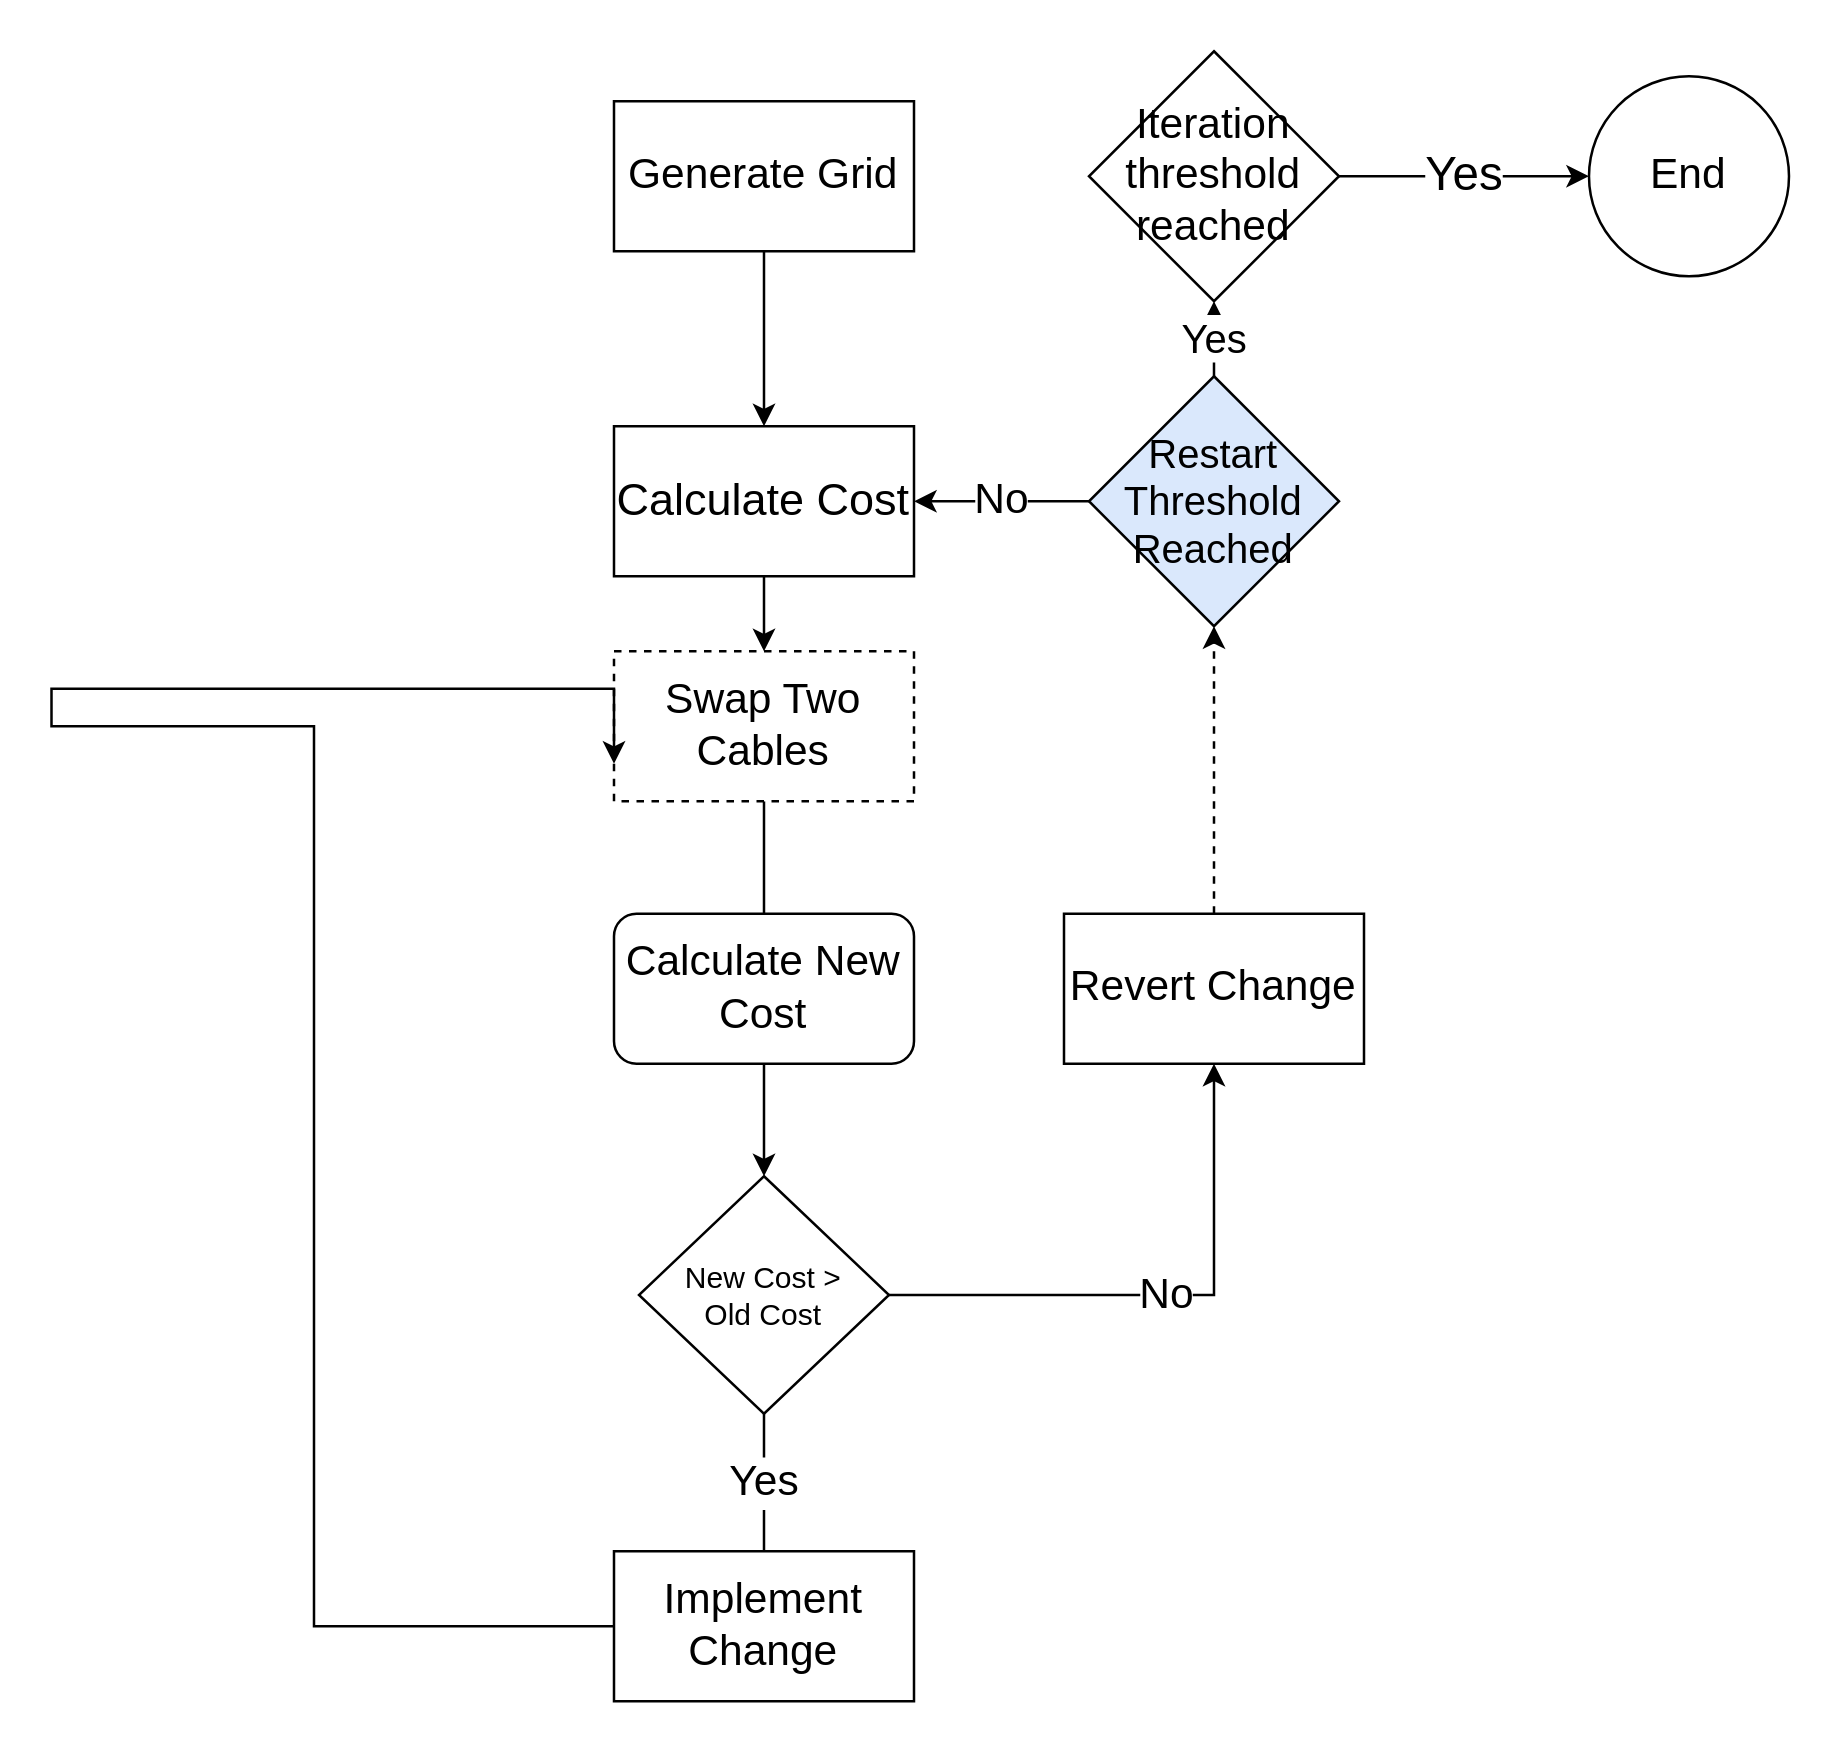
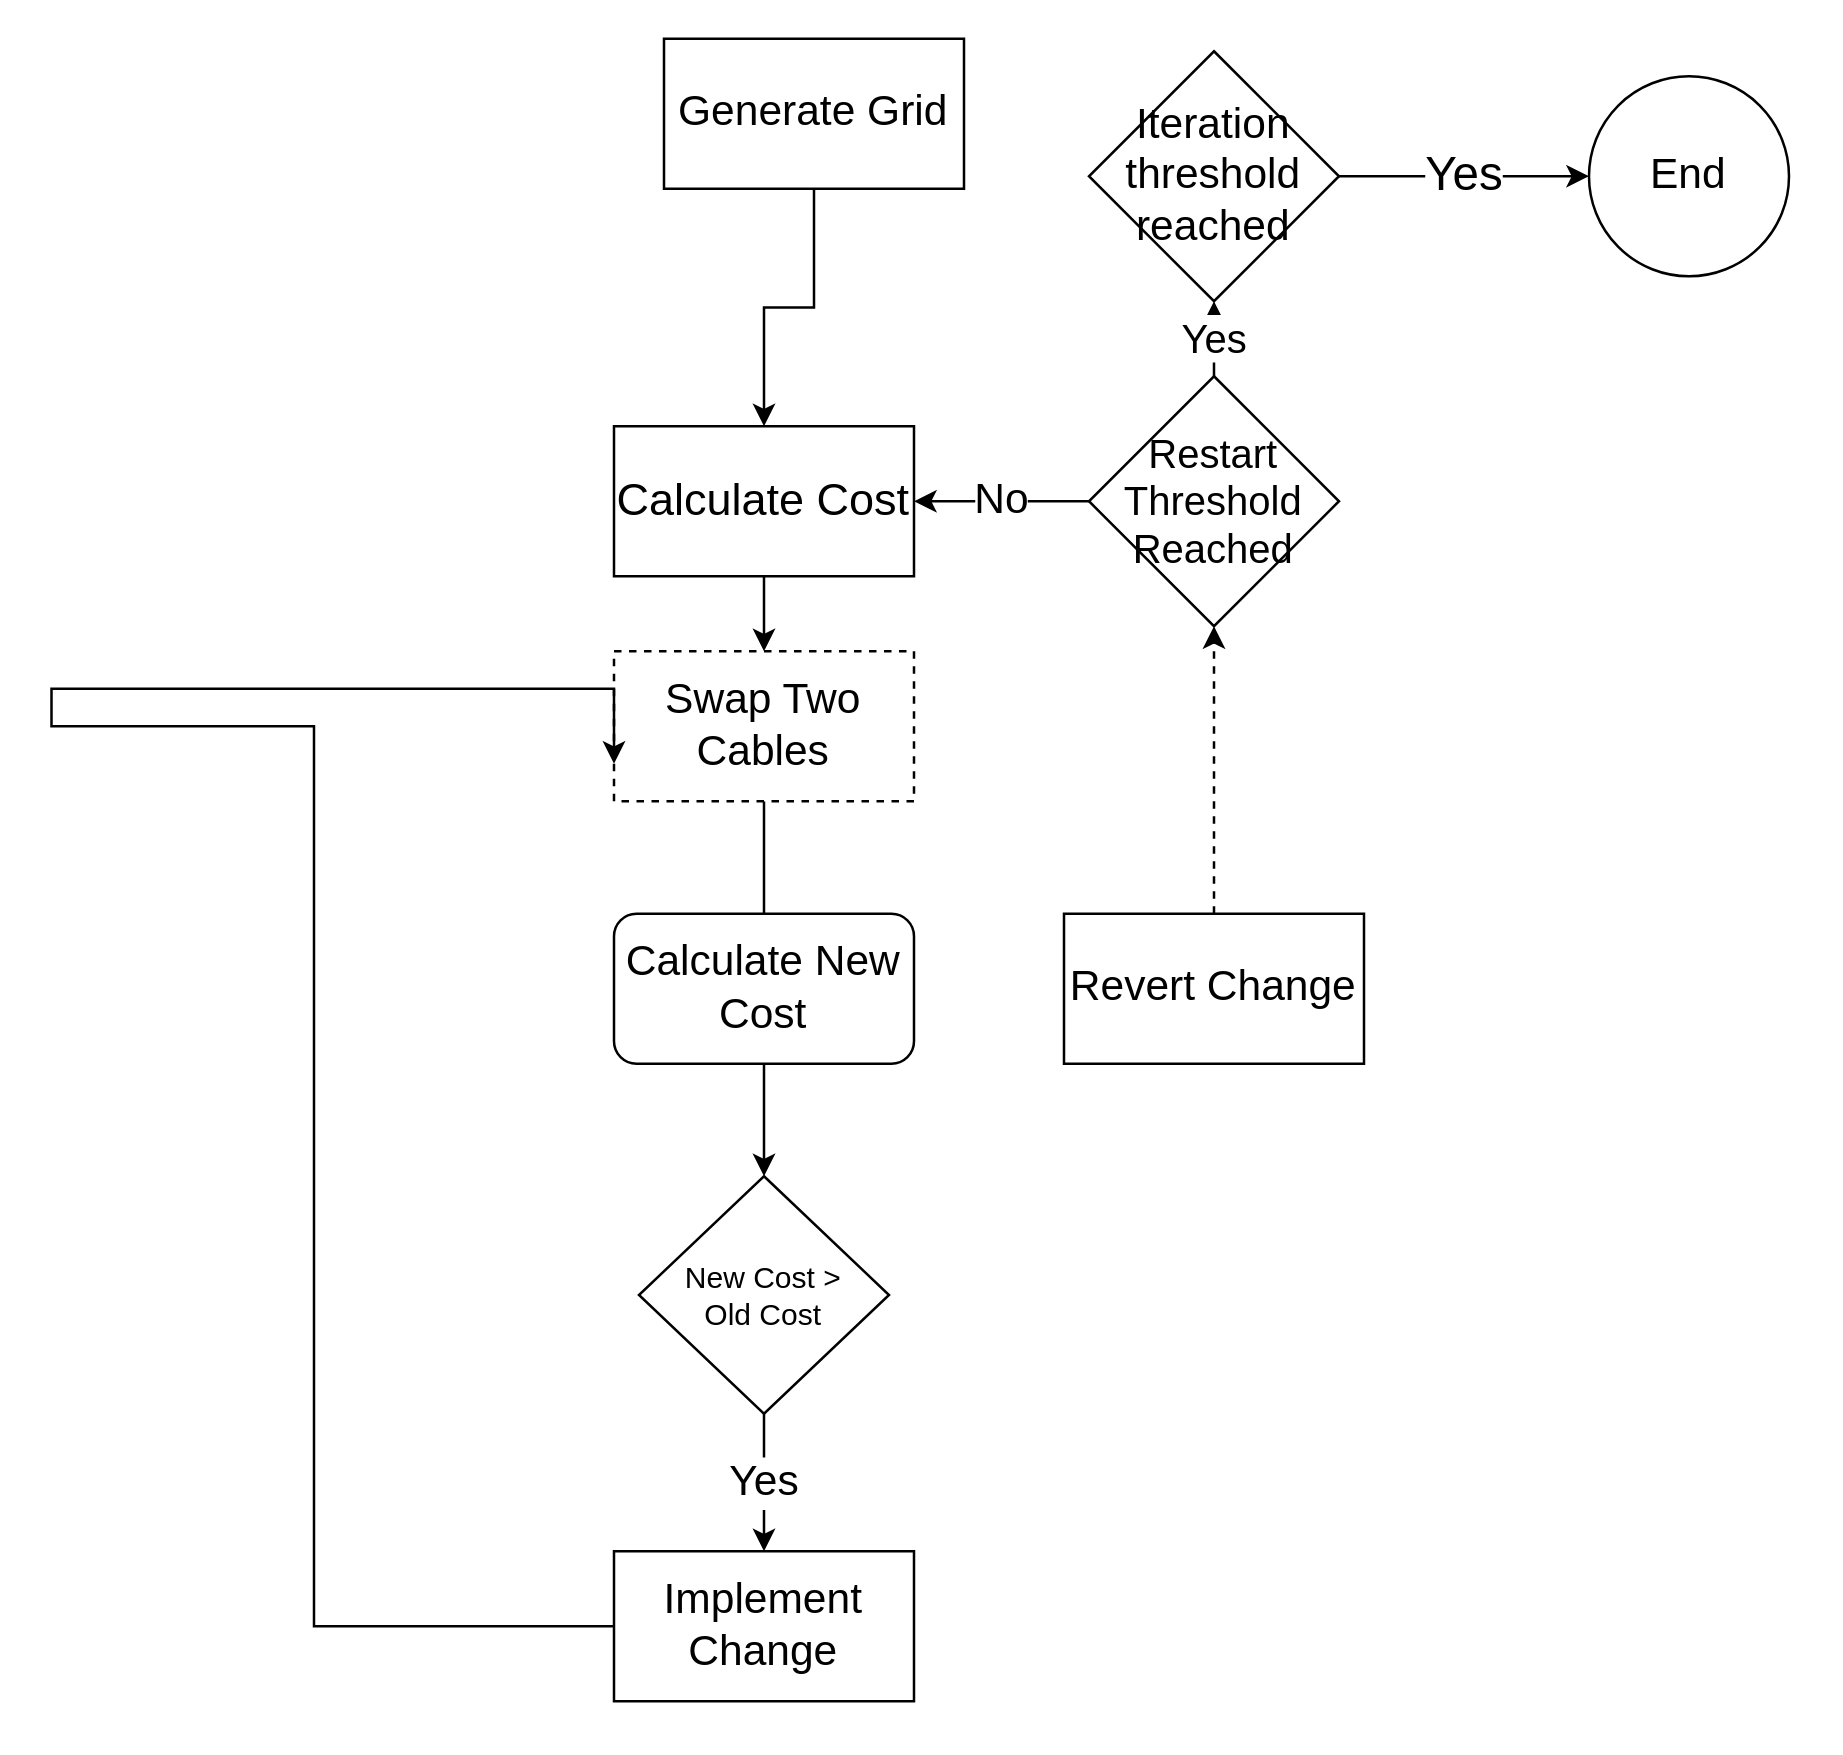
(764, 176) -> (814, 114)
(1214, 501) -> (1214, 501)
(1033, 1295) -> none
(764, 1540) -> (764, 1533)
